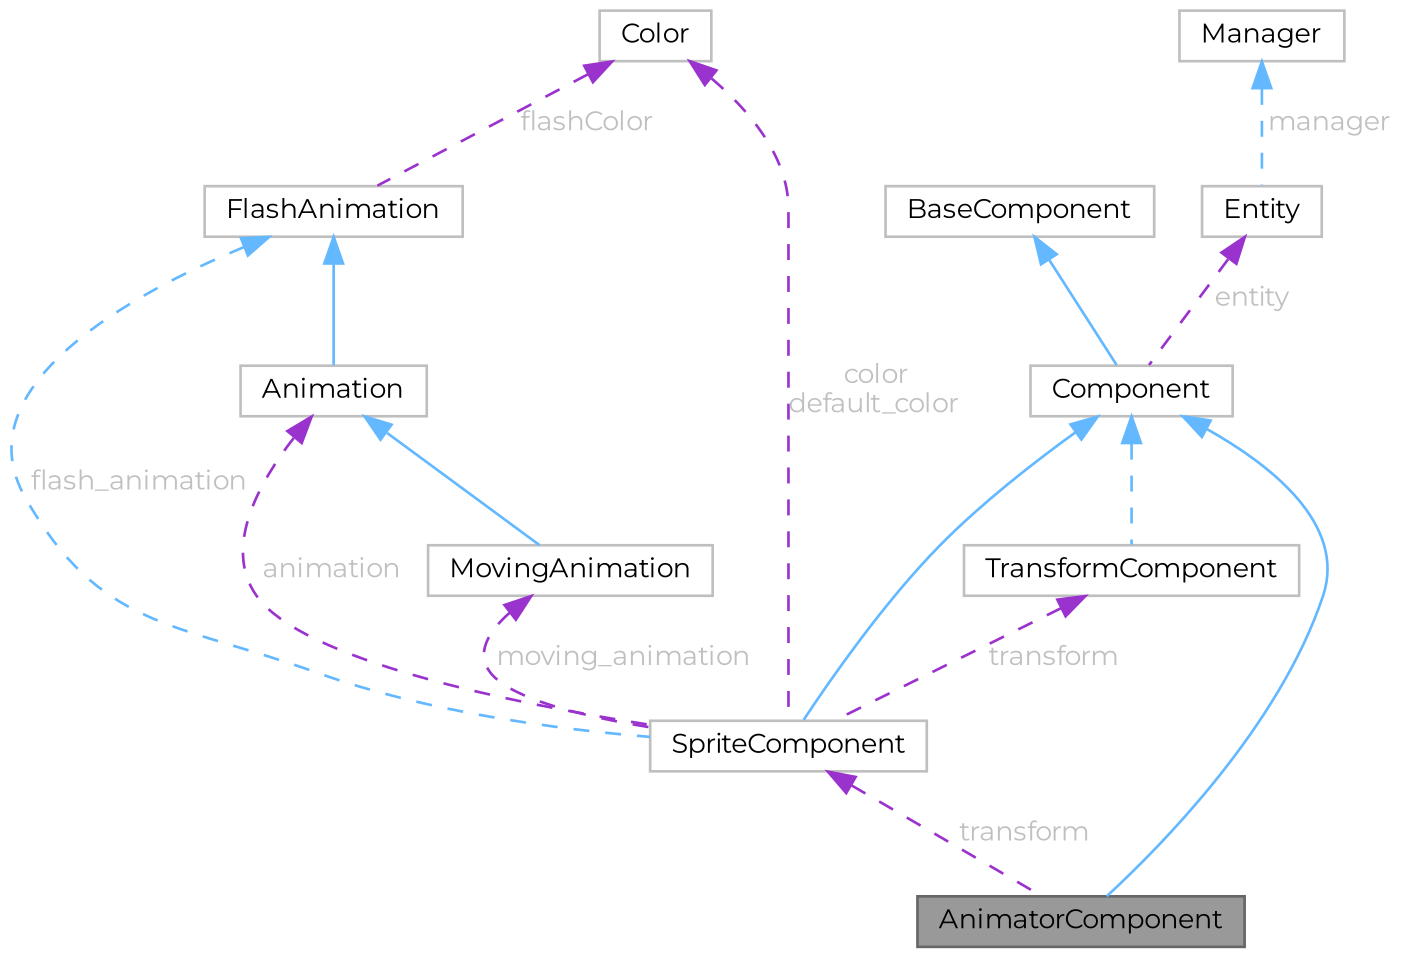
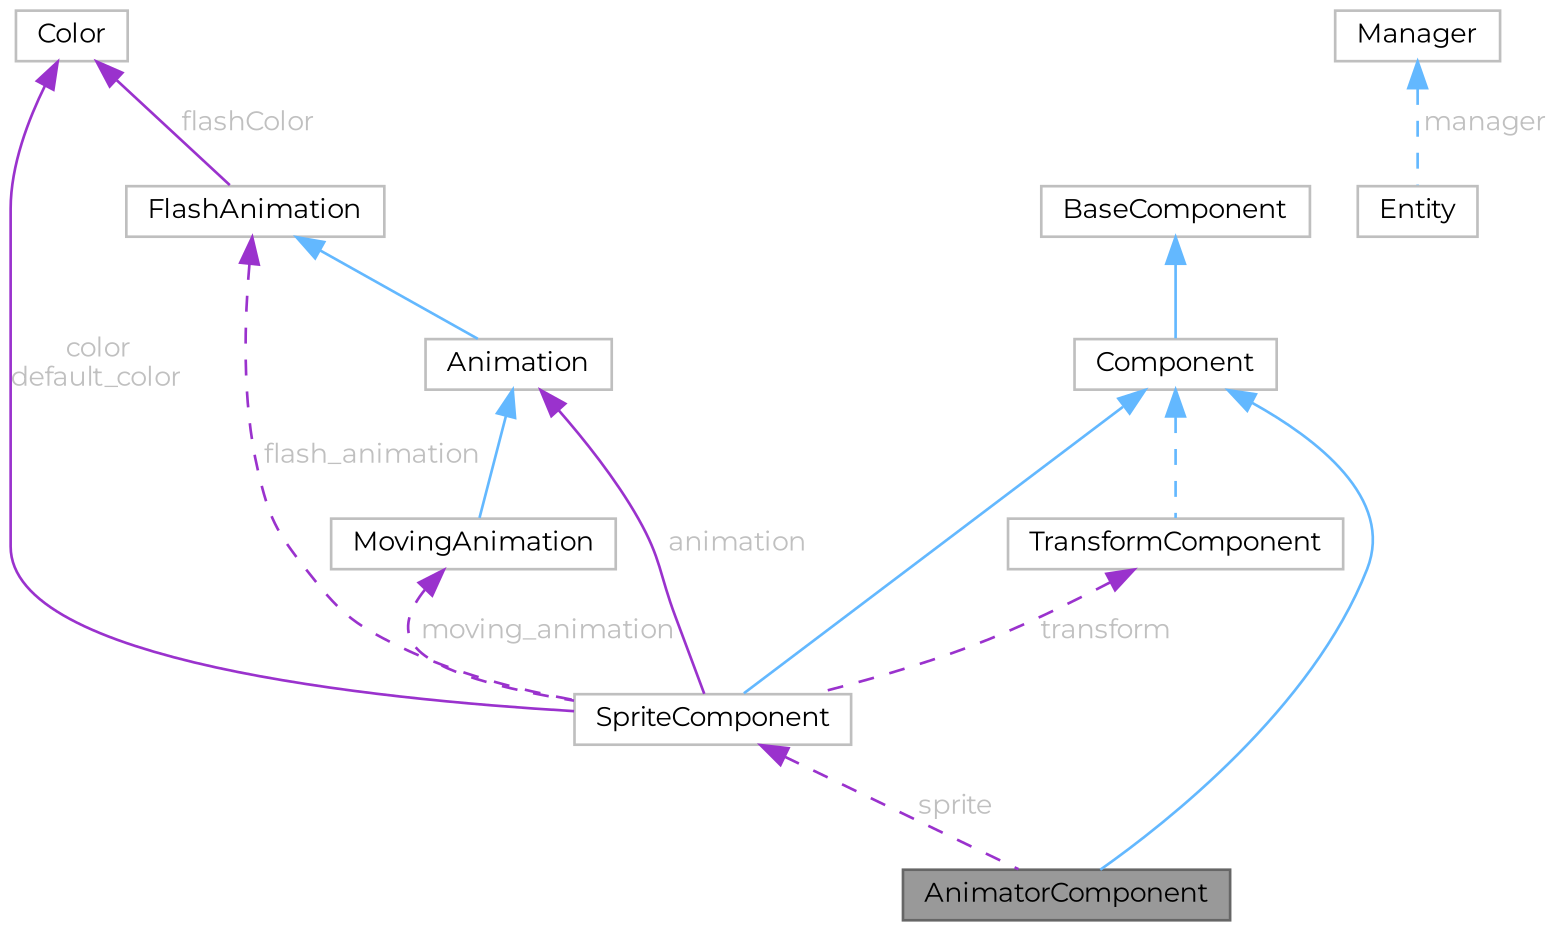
(483, 130) -> (173, 133)
(1189, 312) -> none
(788, 386) -> (51, 604)
(135, 610) -> (302, 564)
(361, 658) -> (650, 542)
(1023, 834) -> (954, 807)
